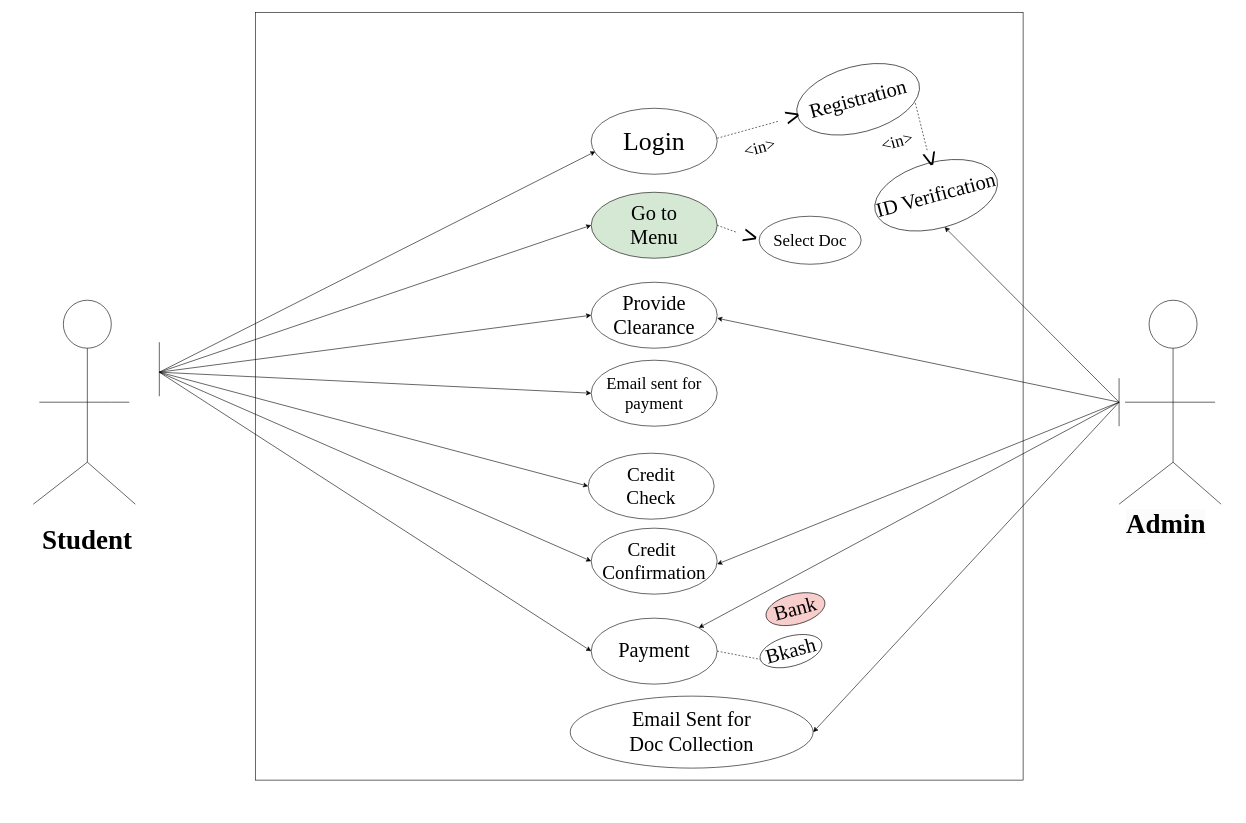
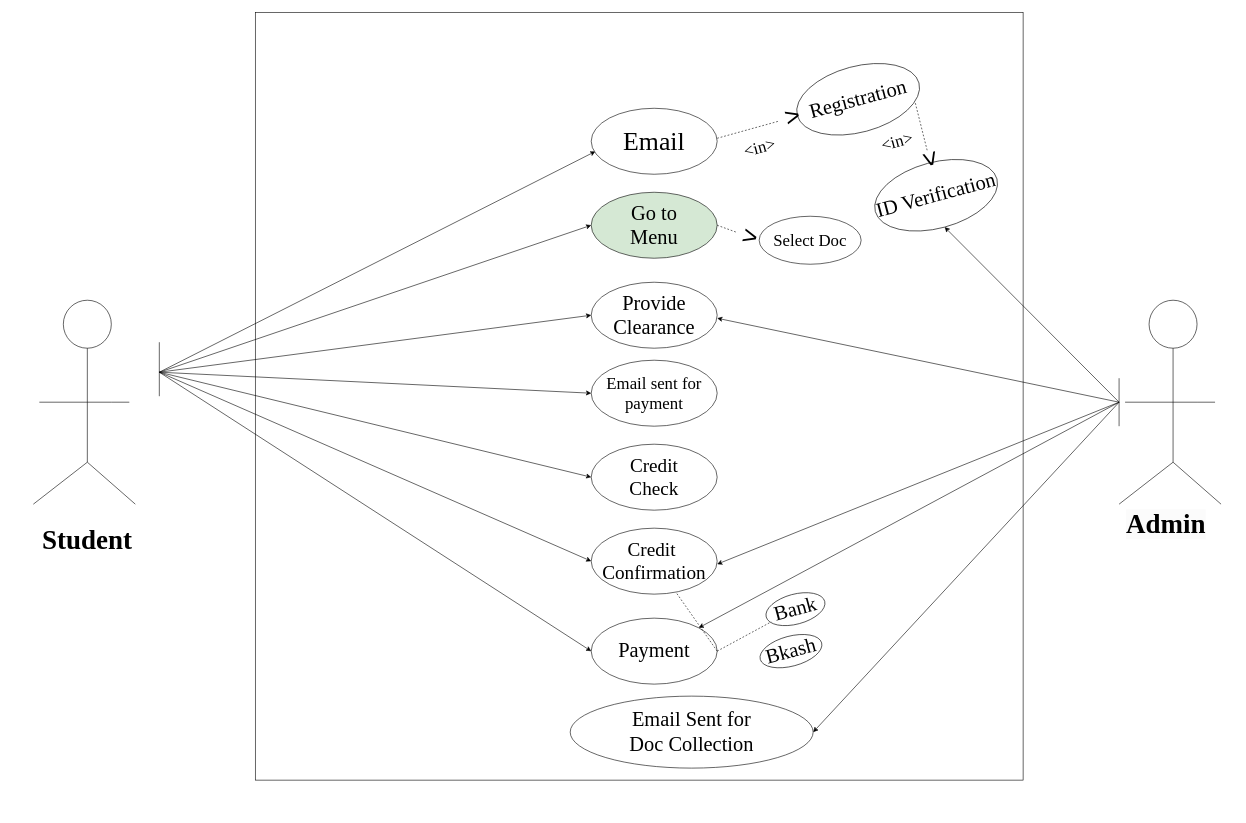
(654, 141) -> (654, 141)
(651, 486) -> (654, 477)
(796, 609) -> (796, 609)
none -> (745, 636)
(739, 656) -> (696, 621)
